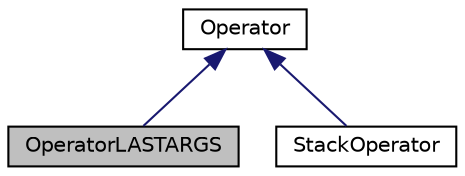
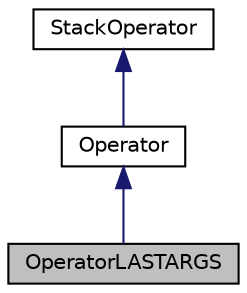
(313, 95) -> (123, 99)
